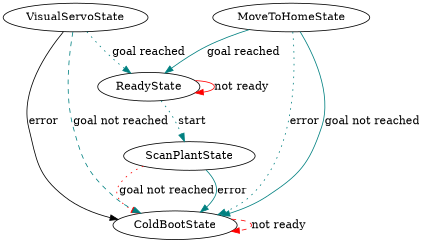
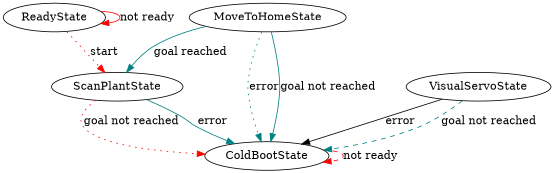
(209, 45) -> (165, 40)
(105, 51) -> none
(173, 117) -> (83, 49)
